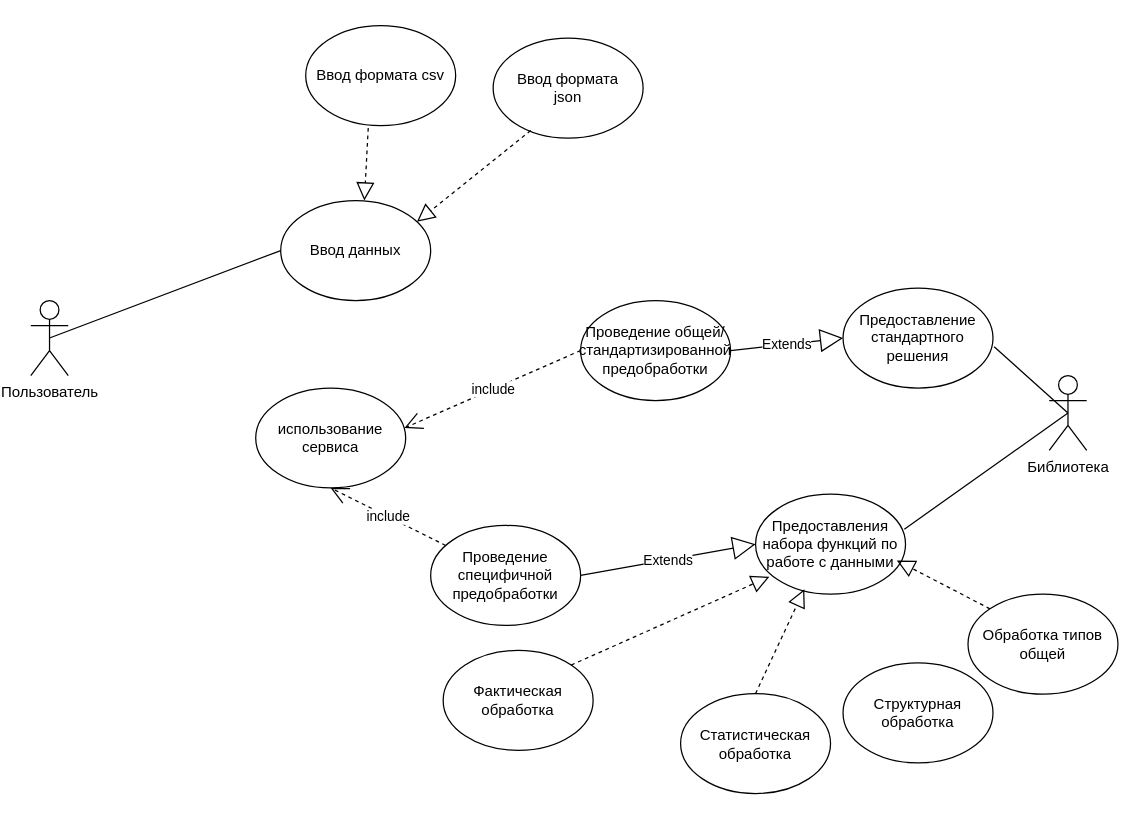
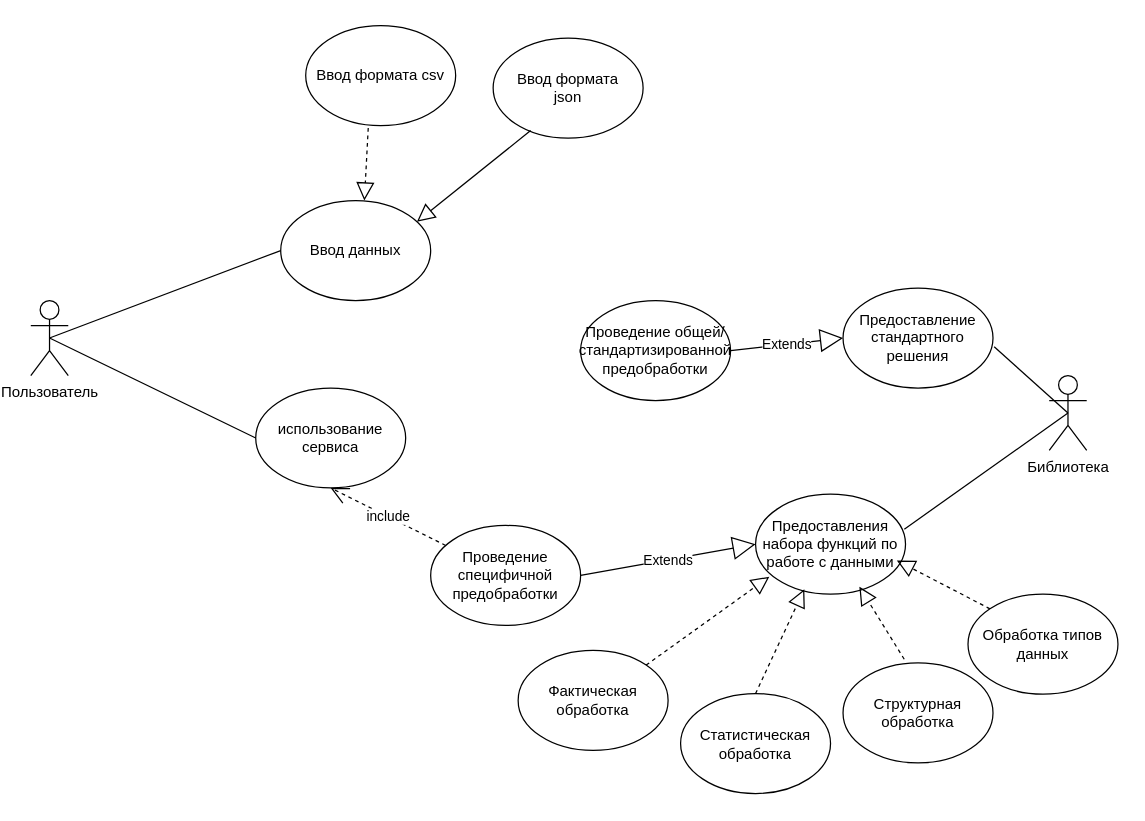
(480, 171) -> (480, 171)
none -> (154, 389)
(493, 389) -> none
none -> (887, 631)
(1043, 644) -> (1043, 644)
(518, 701) -> (593, 701)
